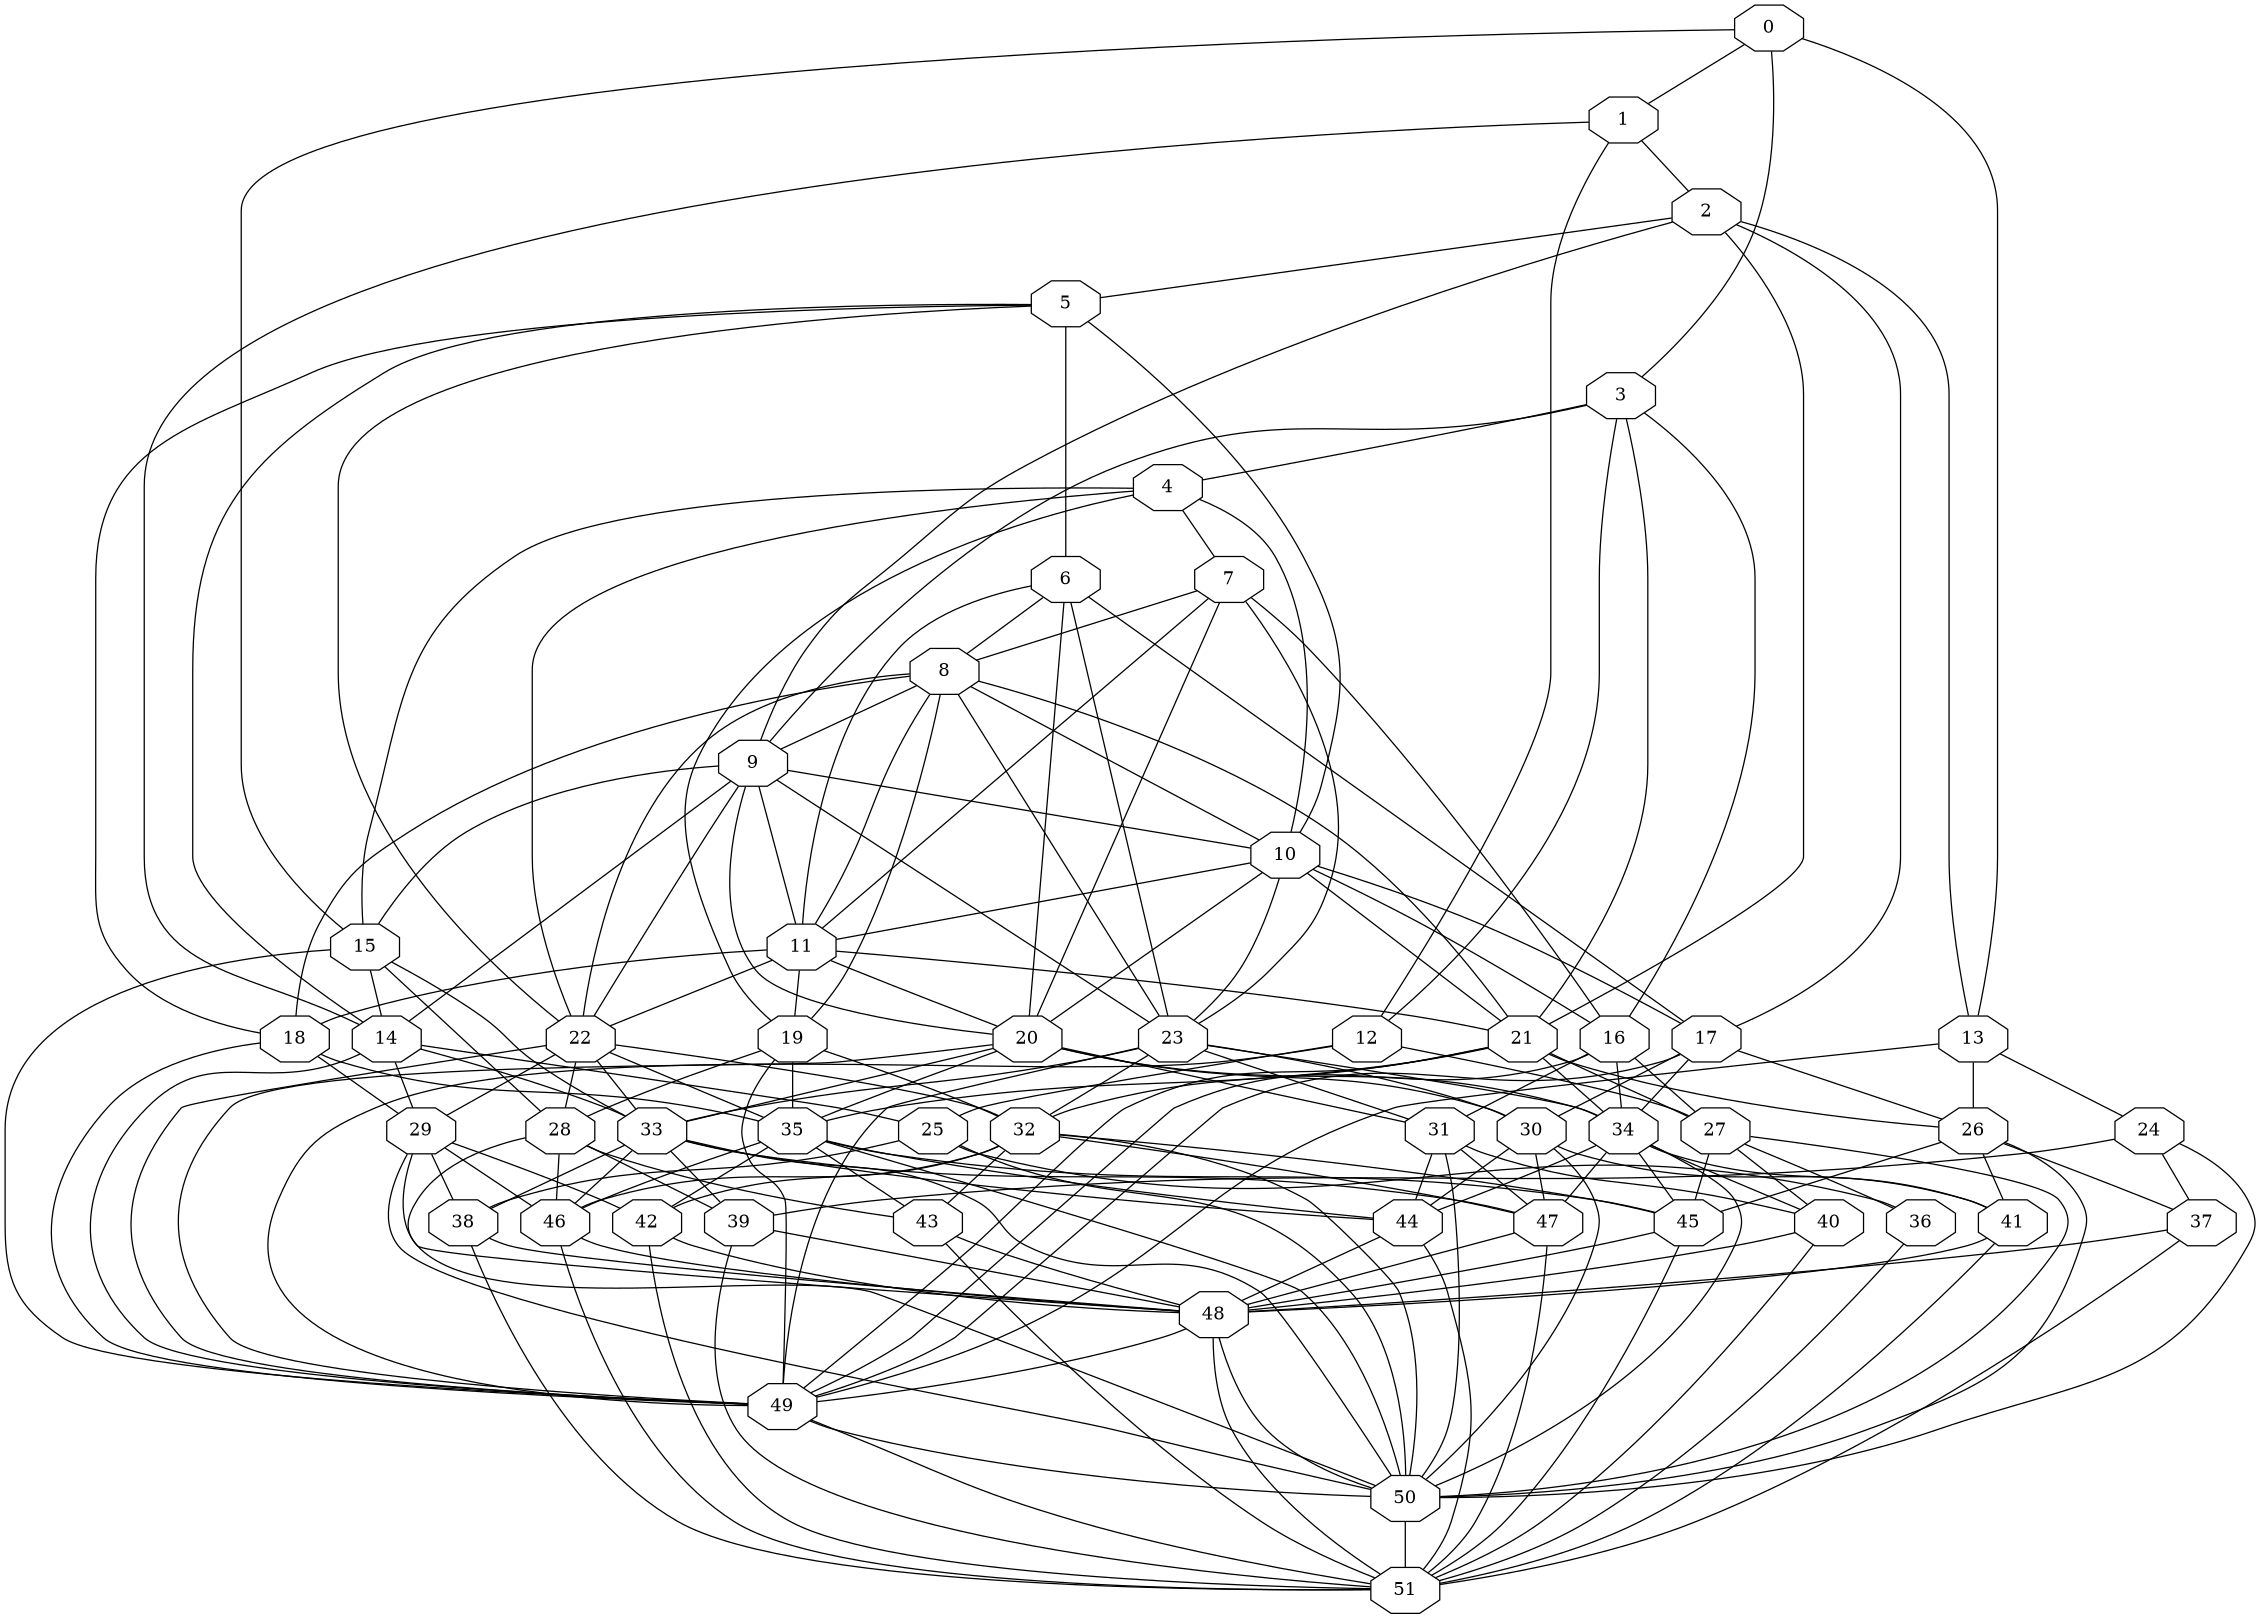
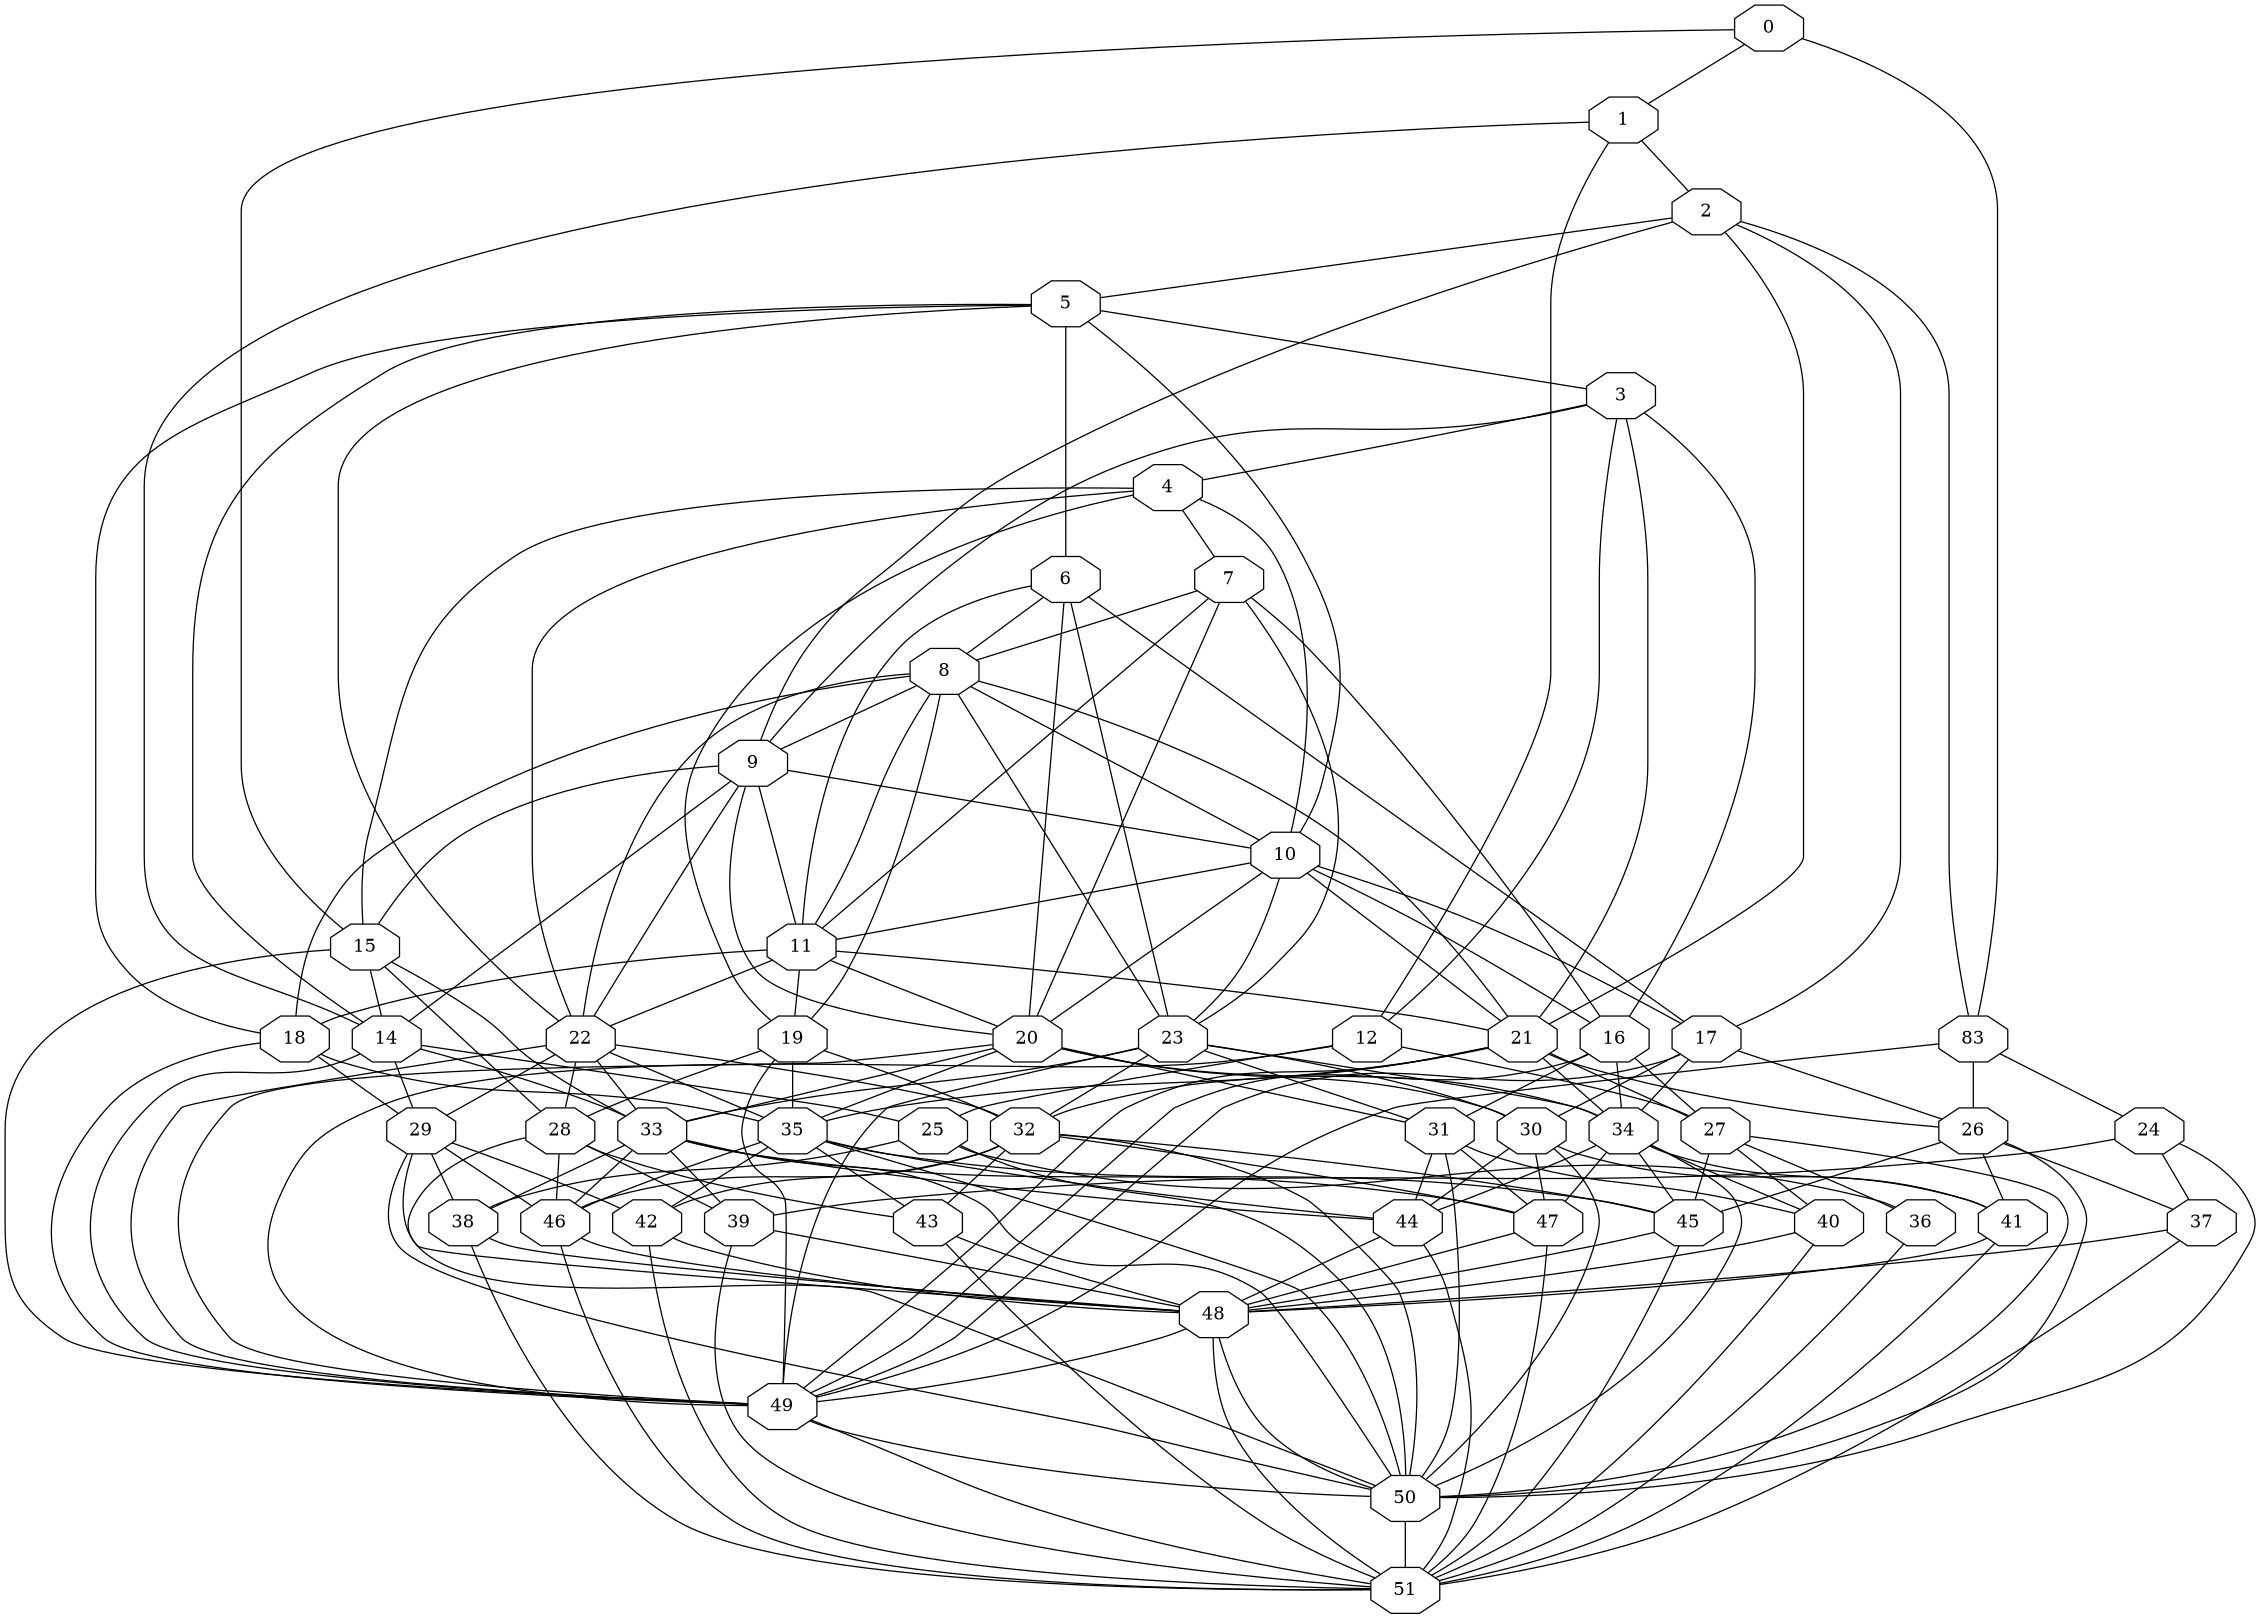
(1750, 241) -> (1343, 350)
(963, 901) -> none
(1973, 1039) -> (1973, 1039)
